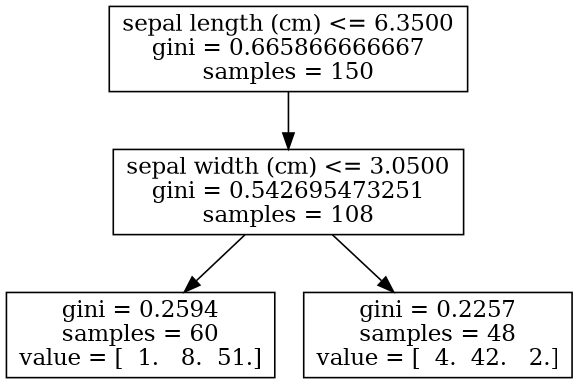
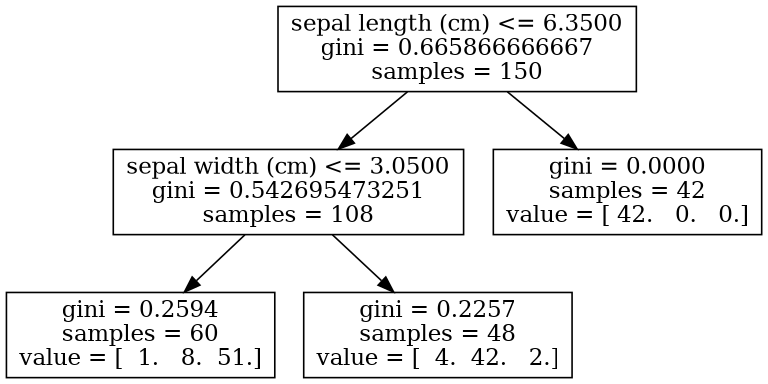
none -> (628, 192)
